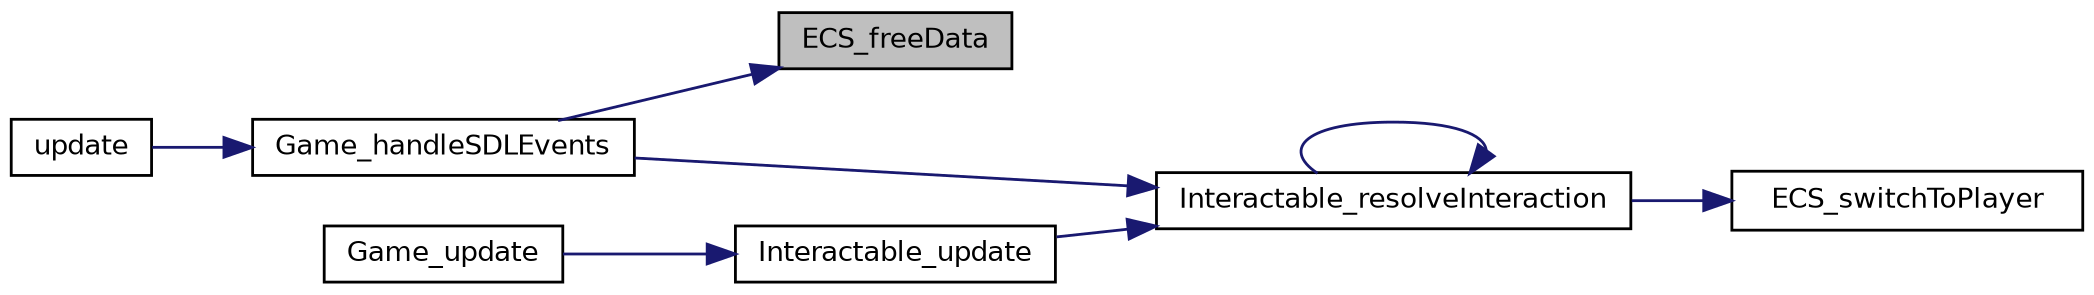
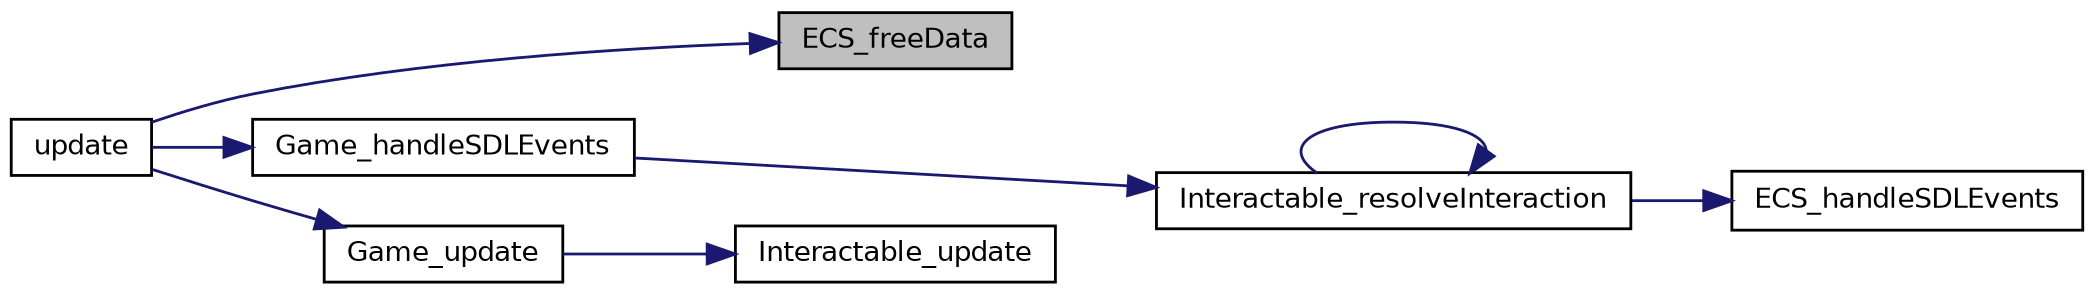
(655, 97) -> (448, 65)
none -> (234, 195)
(1907, 201) -> (1907, 201)
(1092, 233) -> none
